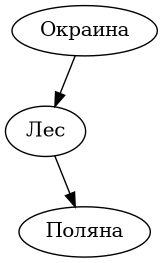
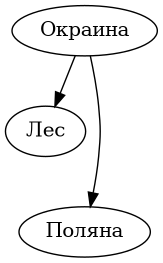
(62, 175) -> (100, 124)
